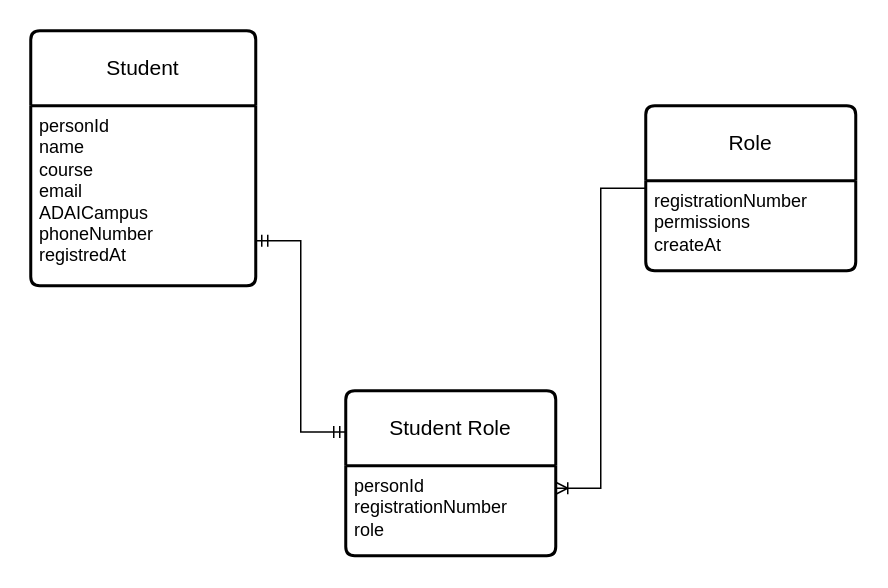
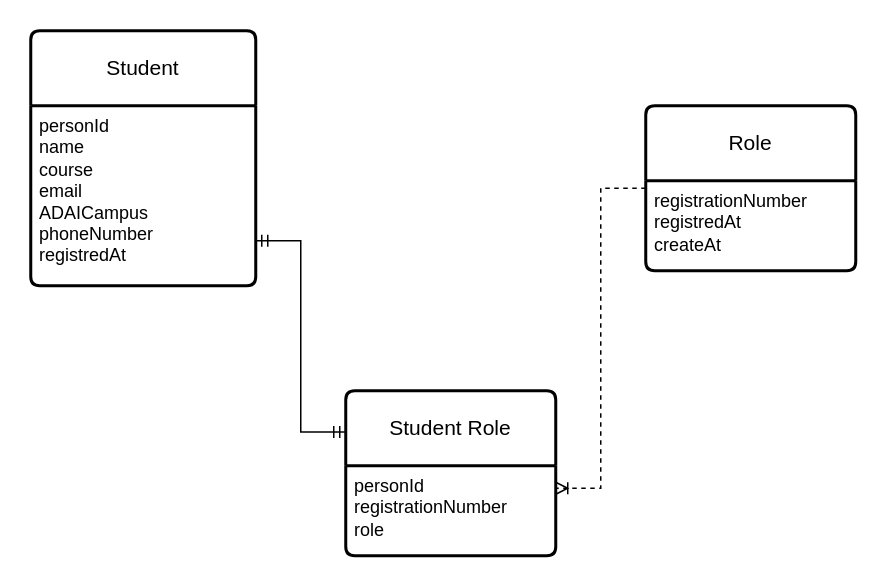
(741, 224) -> (741, 224)
(601, 339) -> (601, 339)
